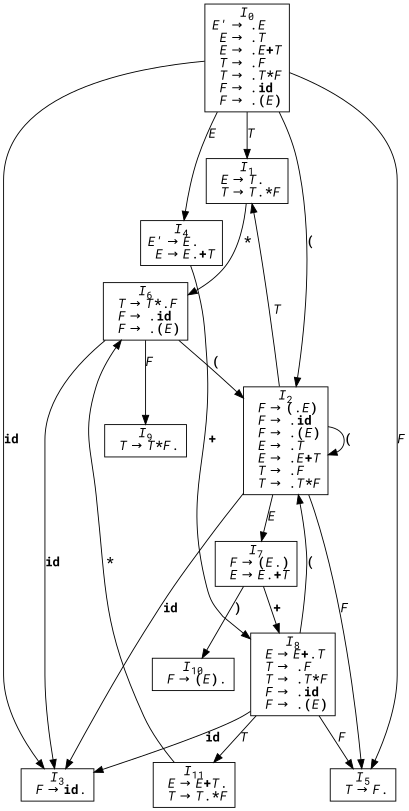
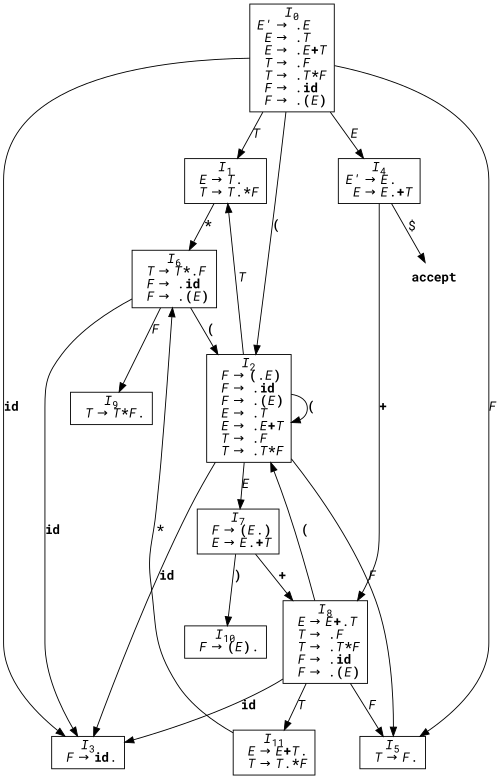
none -> (434, 279)
